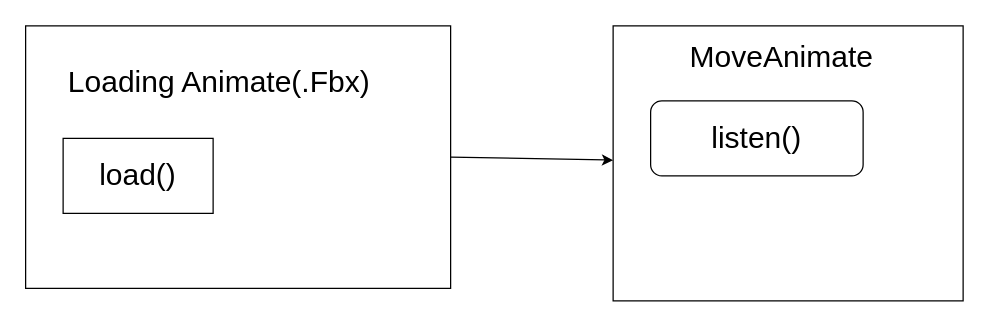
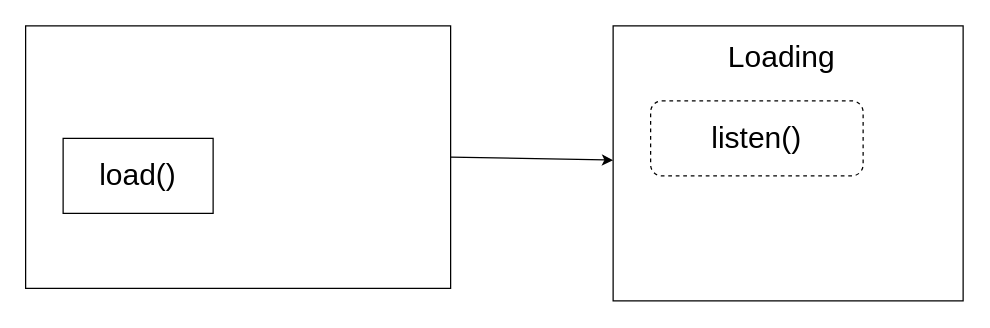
(782, 57) -> (782, 57)
(219, 82) -> none
(757, 138) -> (757, 138)
